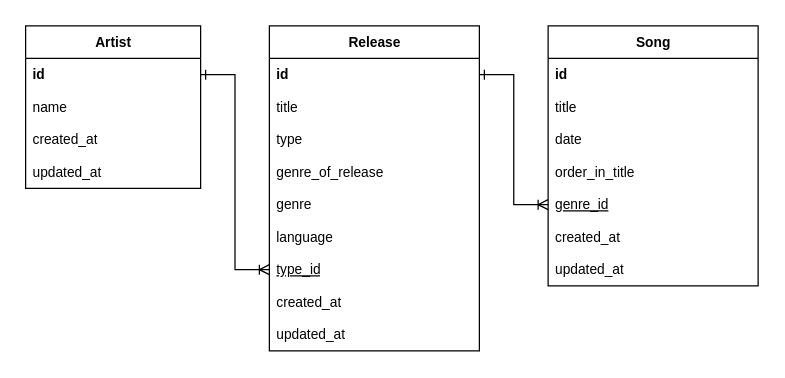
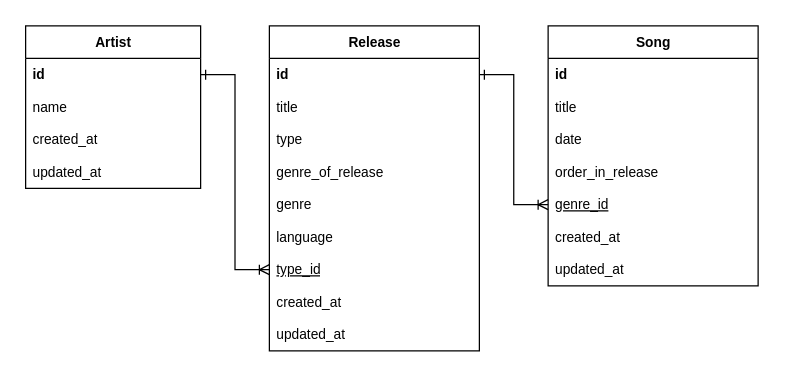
(604, 173) -> (614, 173)
